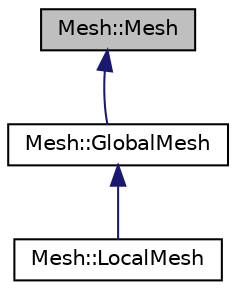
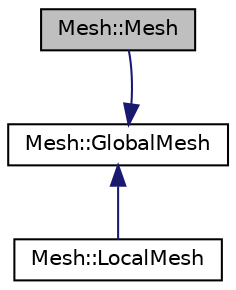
(104, 98) -> (132, 77)
